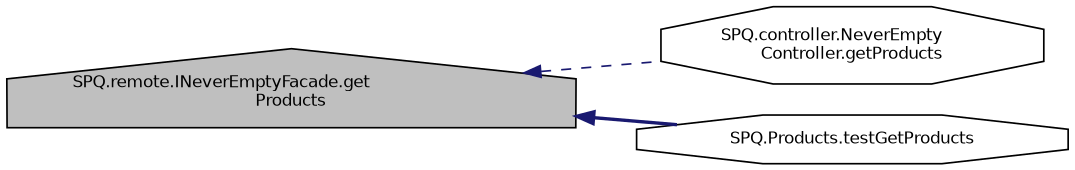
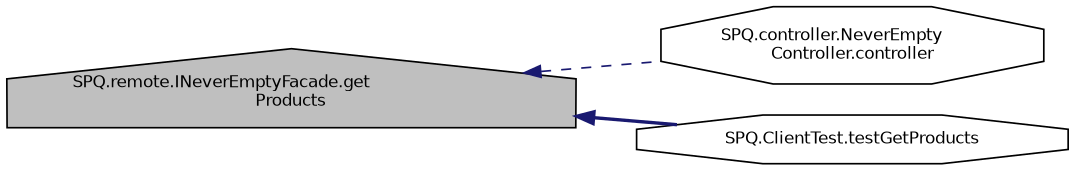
(852, 45) -> (852, 45)
(852, 139) -> (852, 139)
